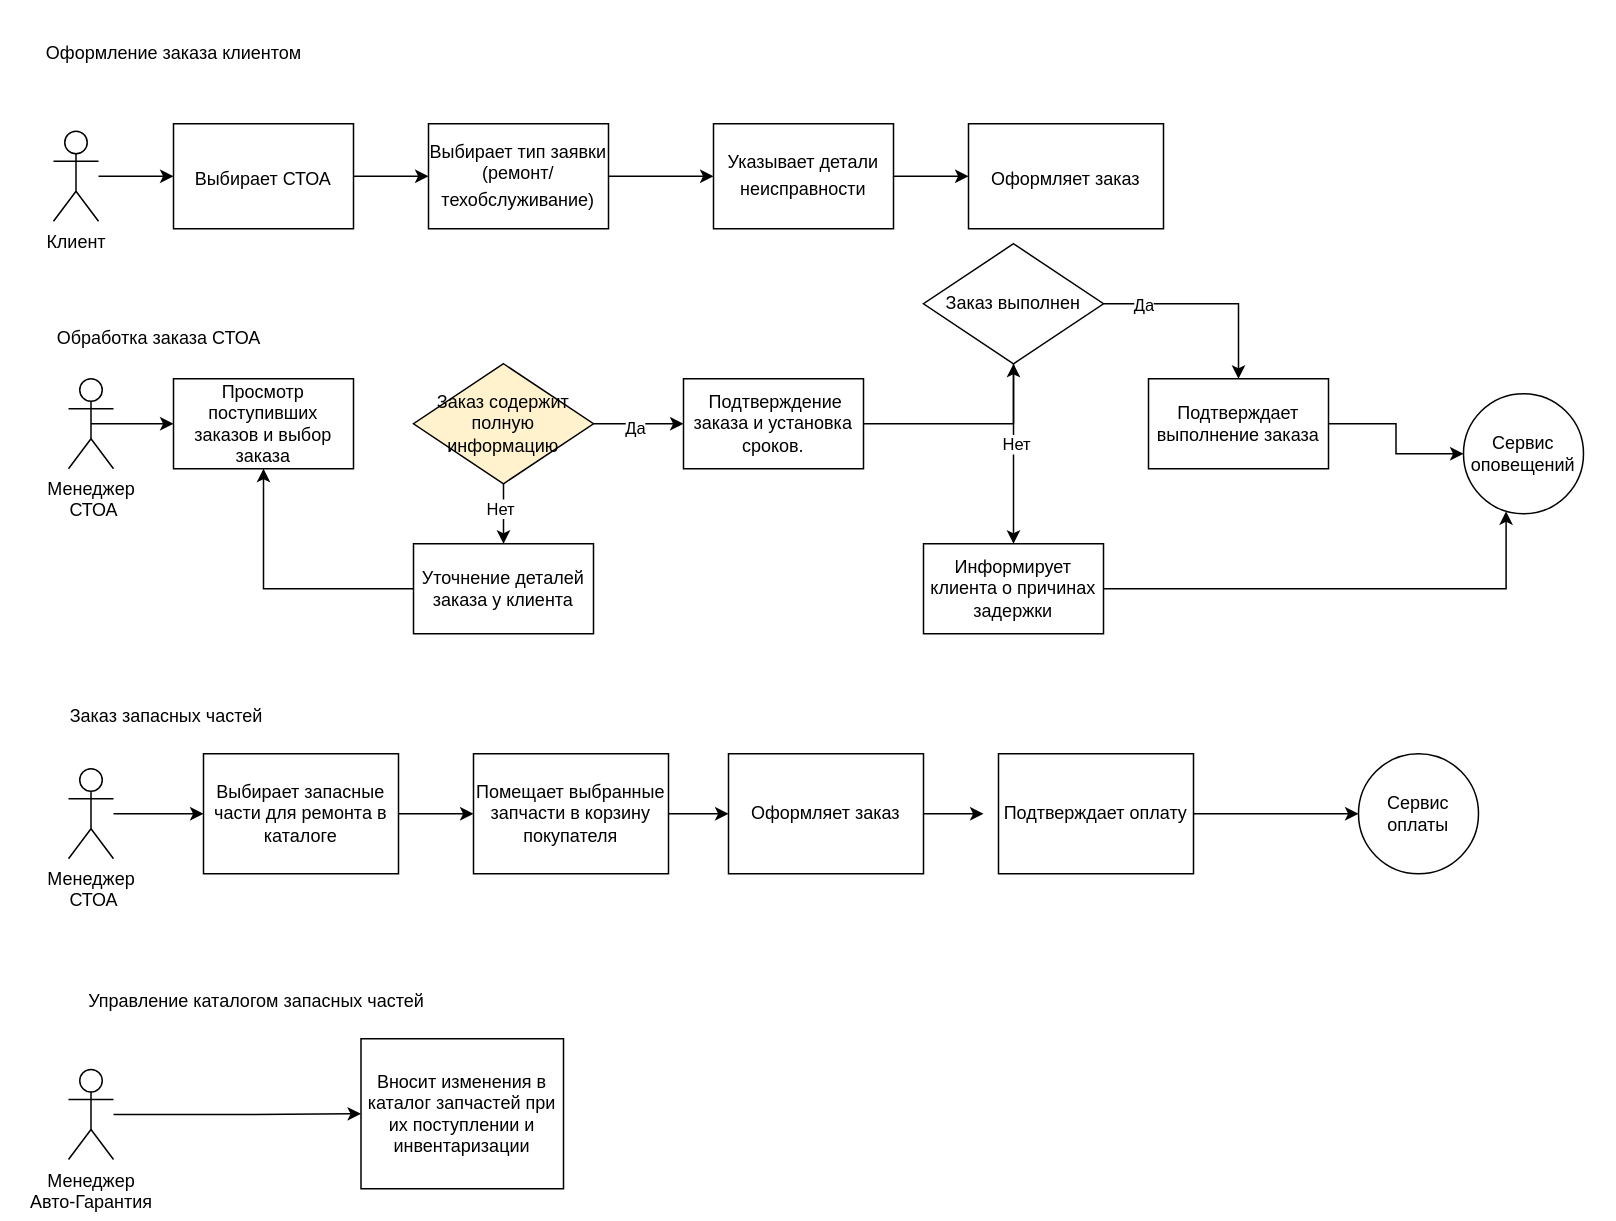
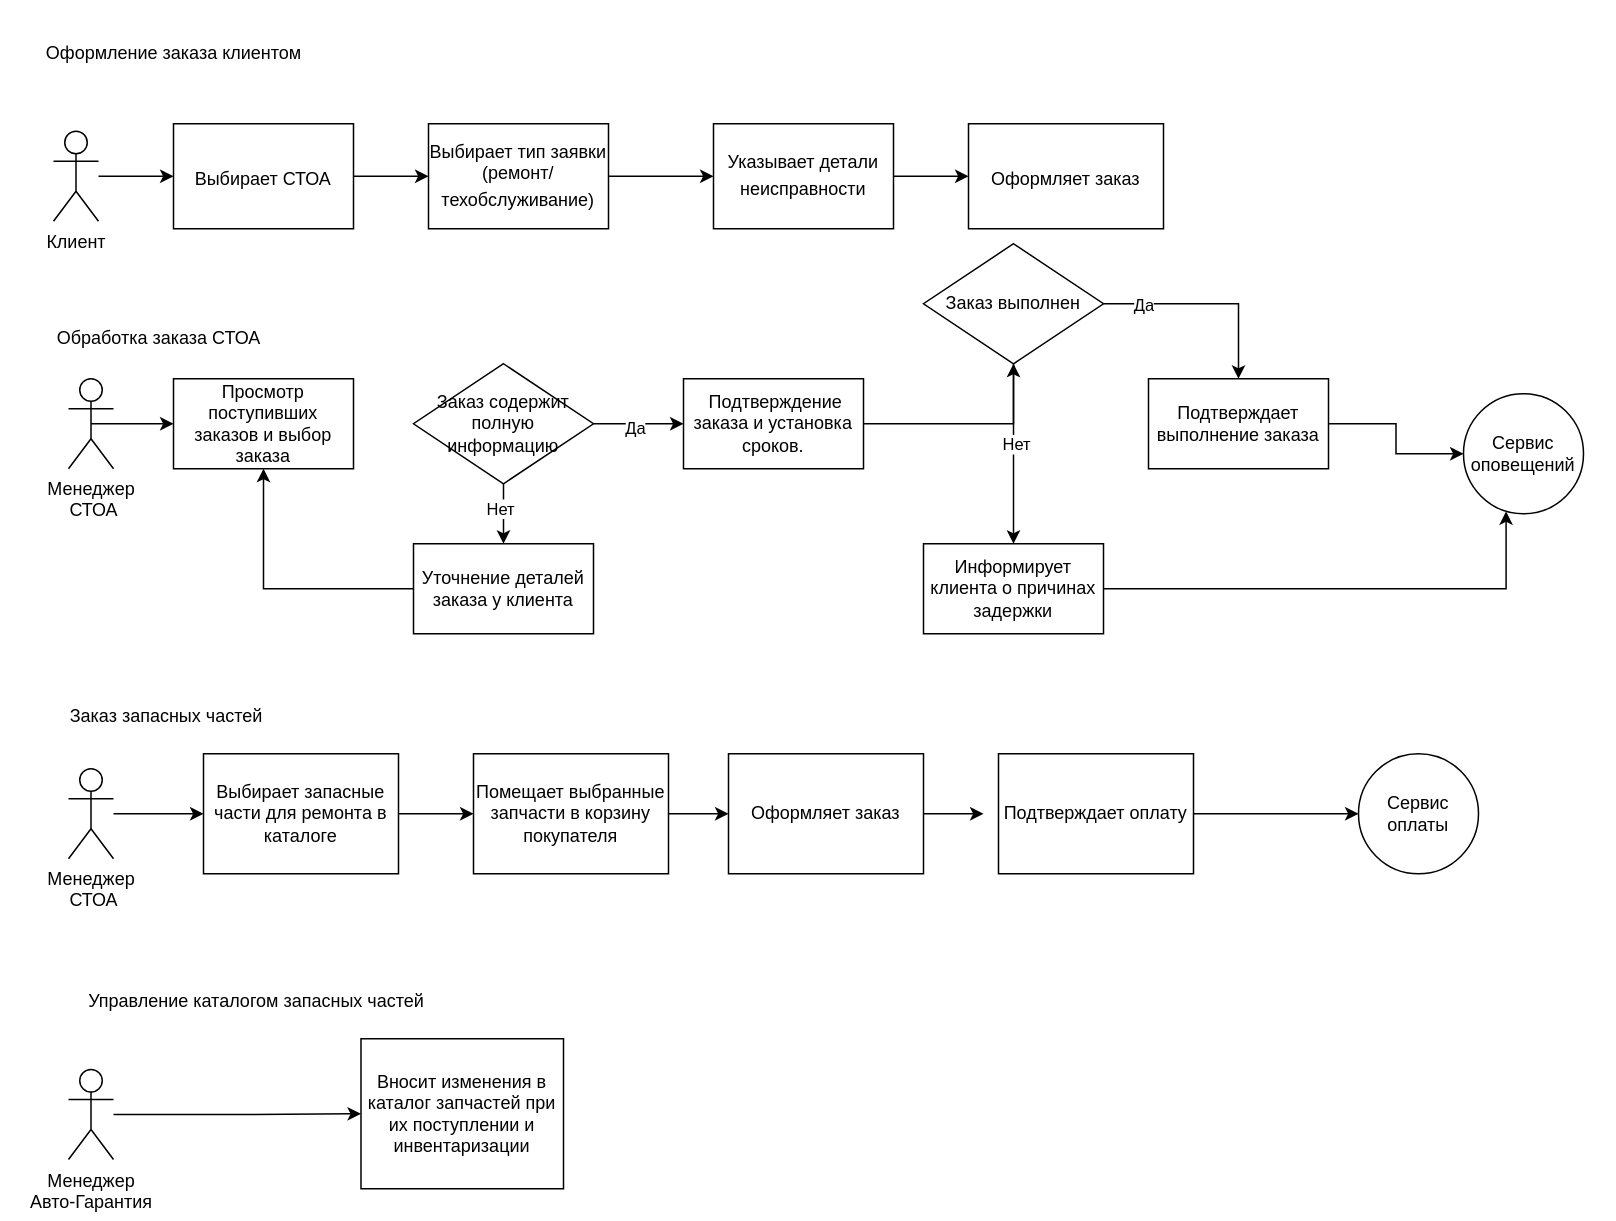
(503, 424) -> (503, 424)
